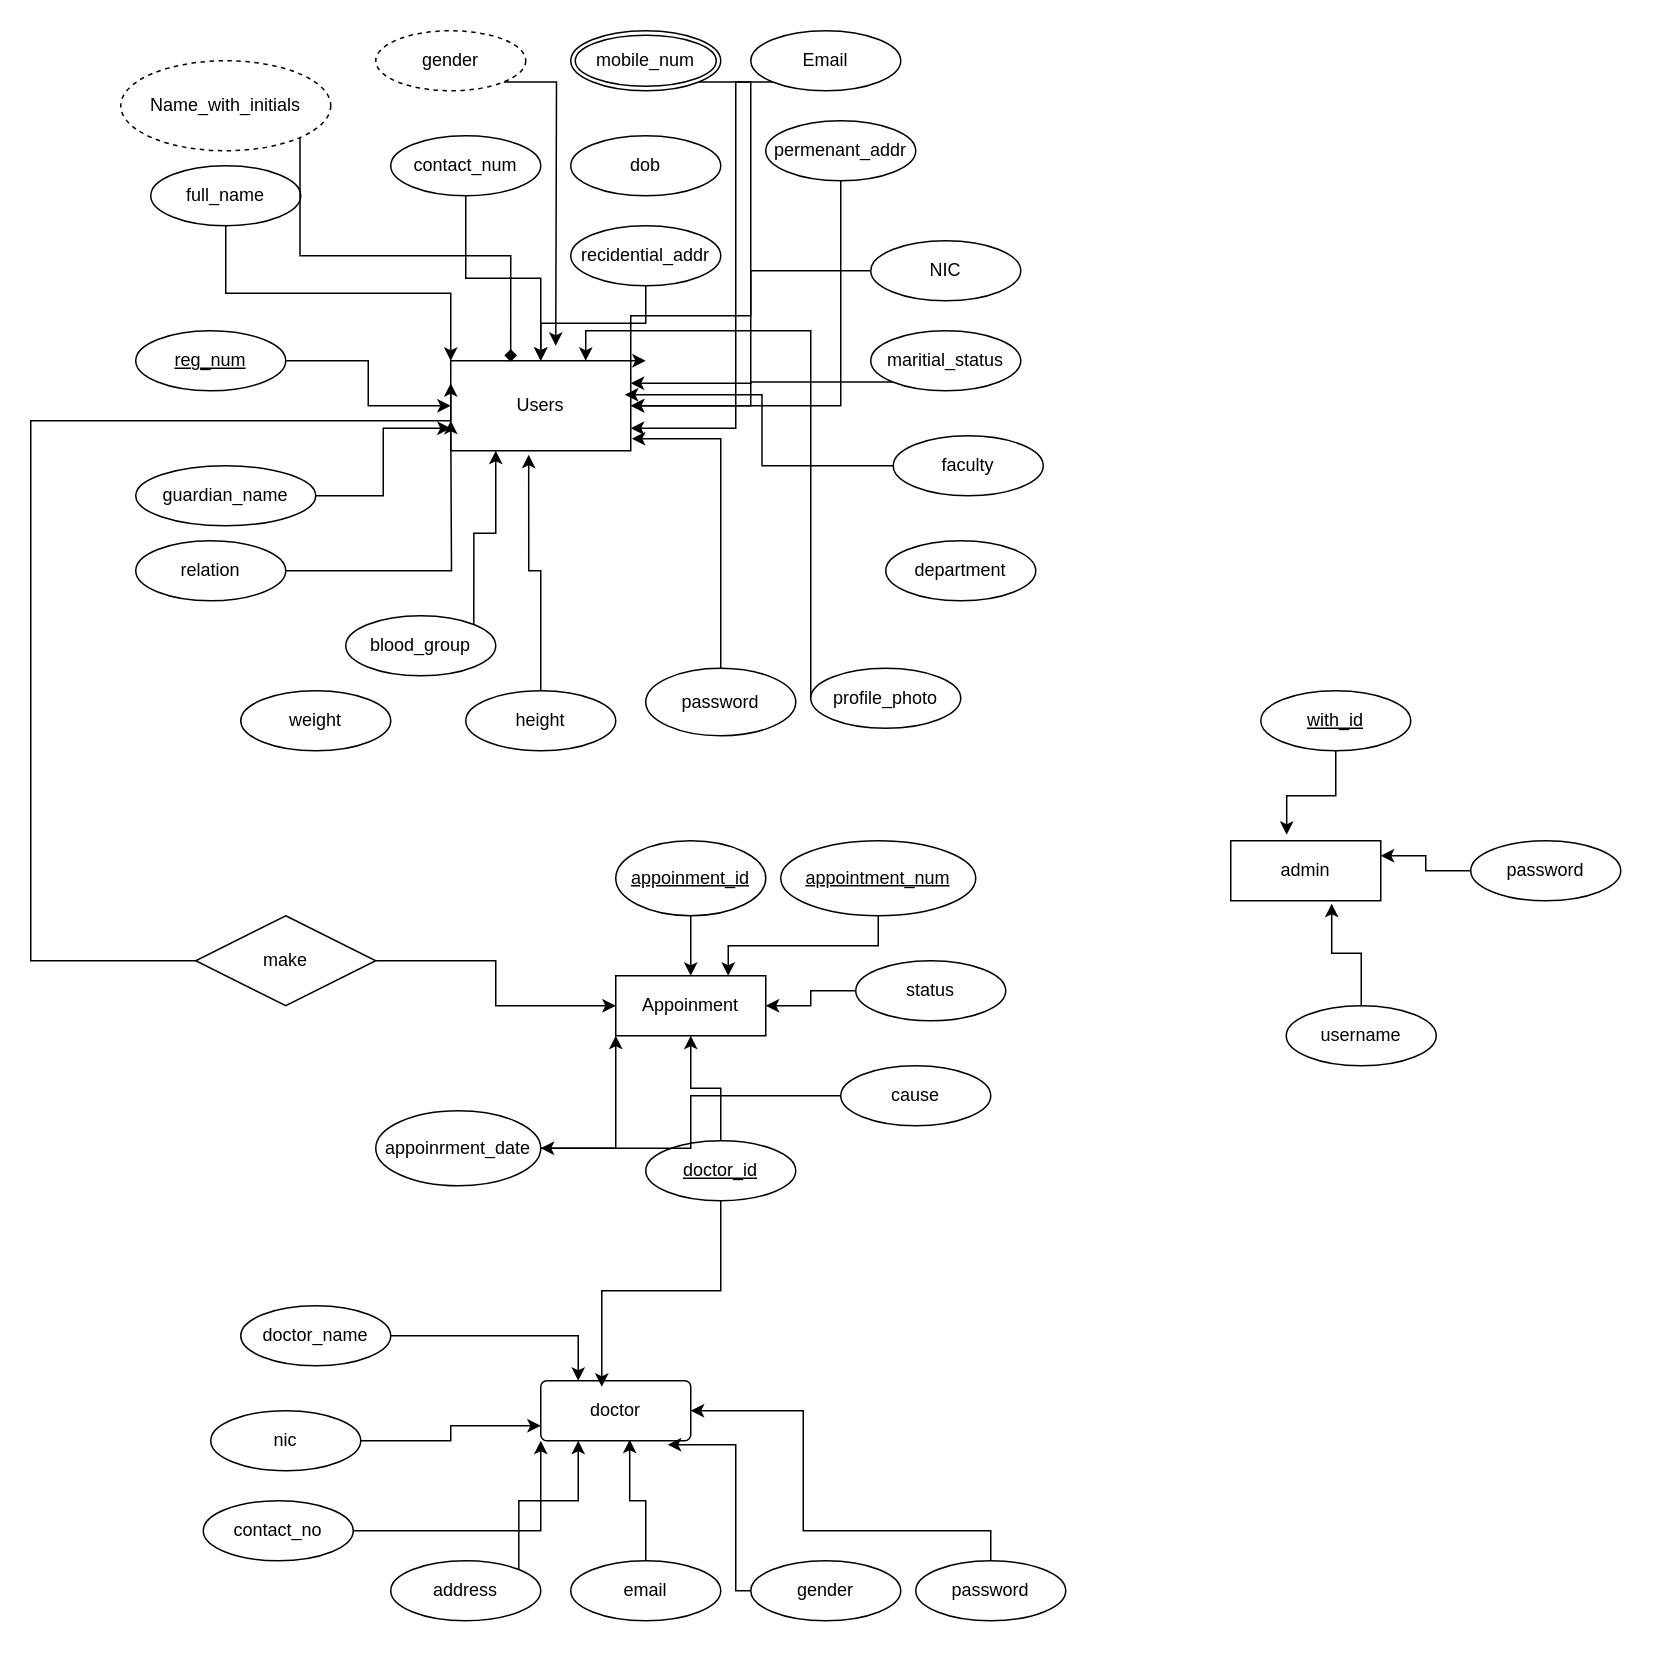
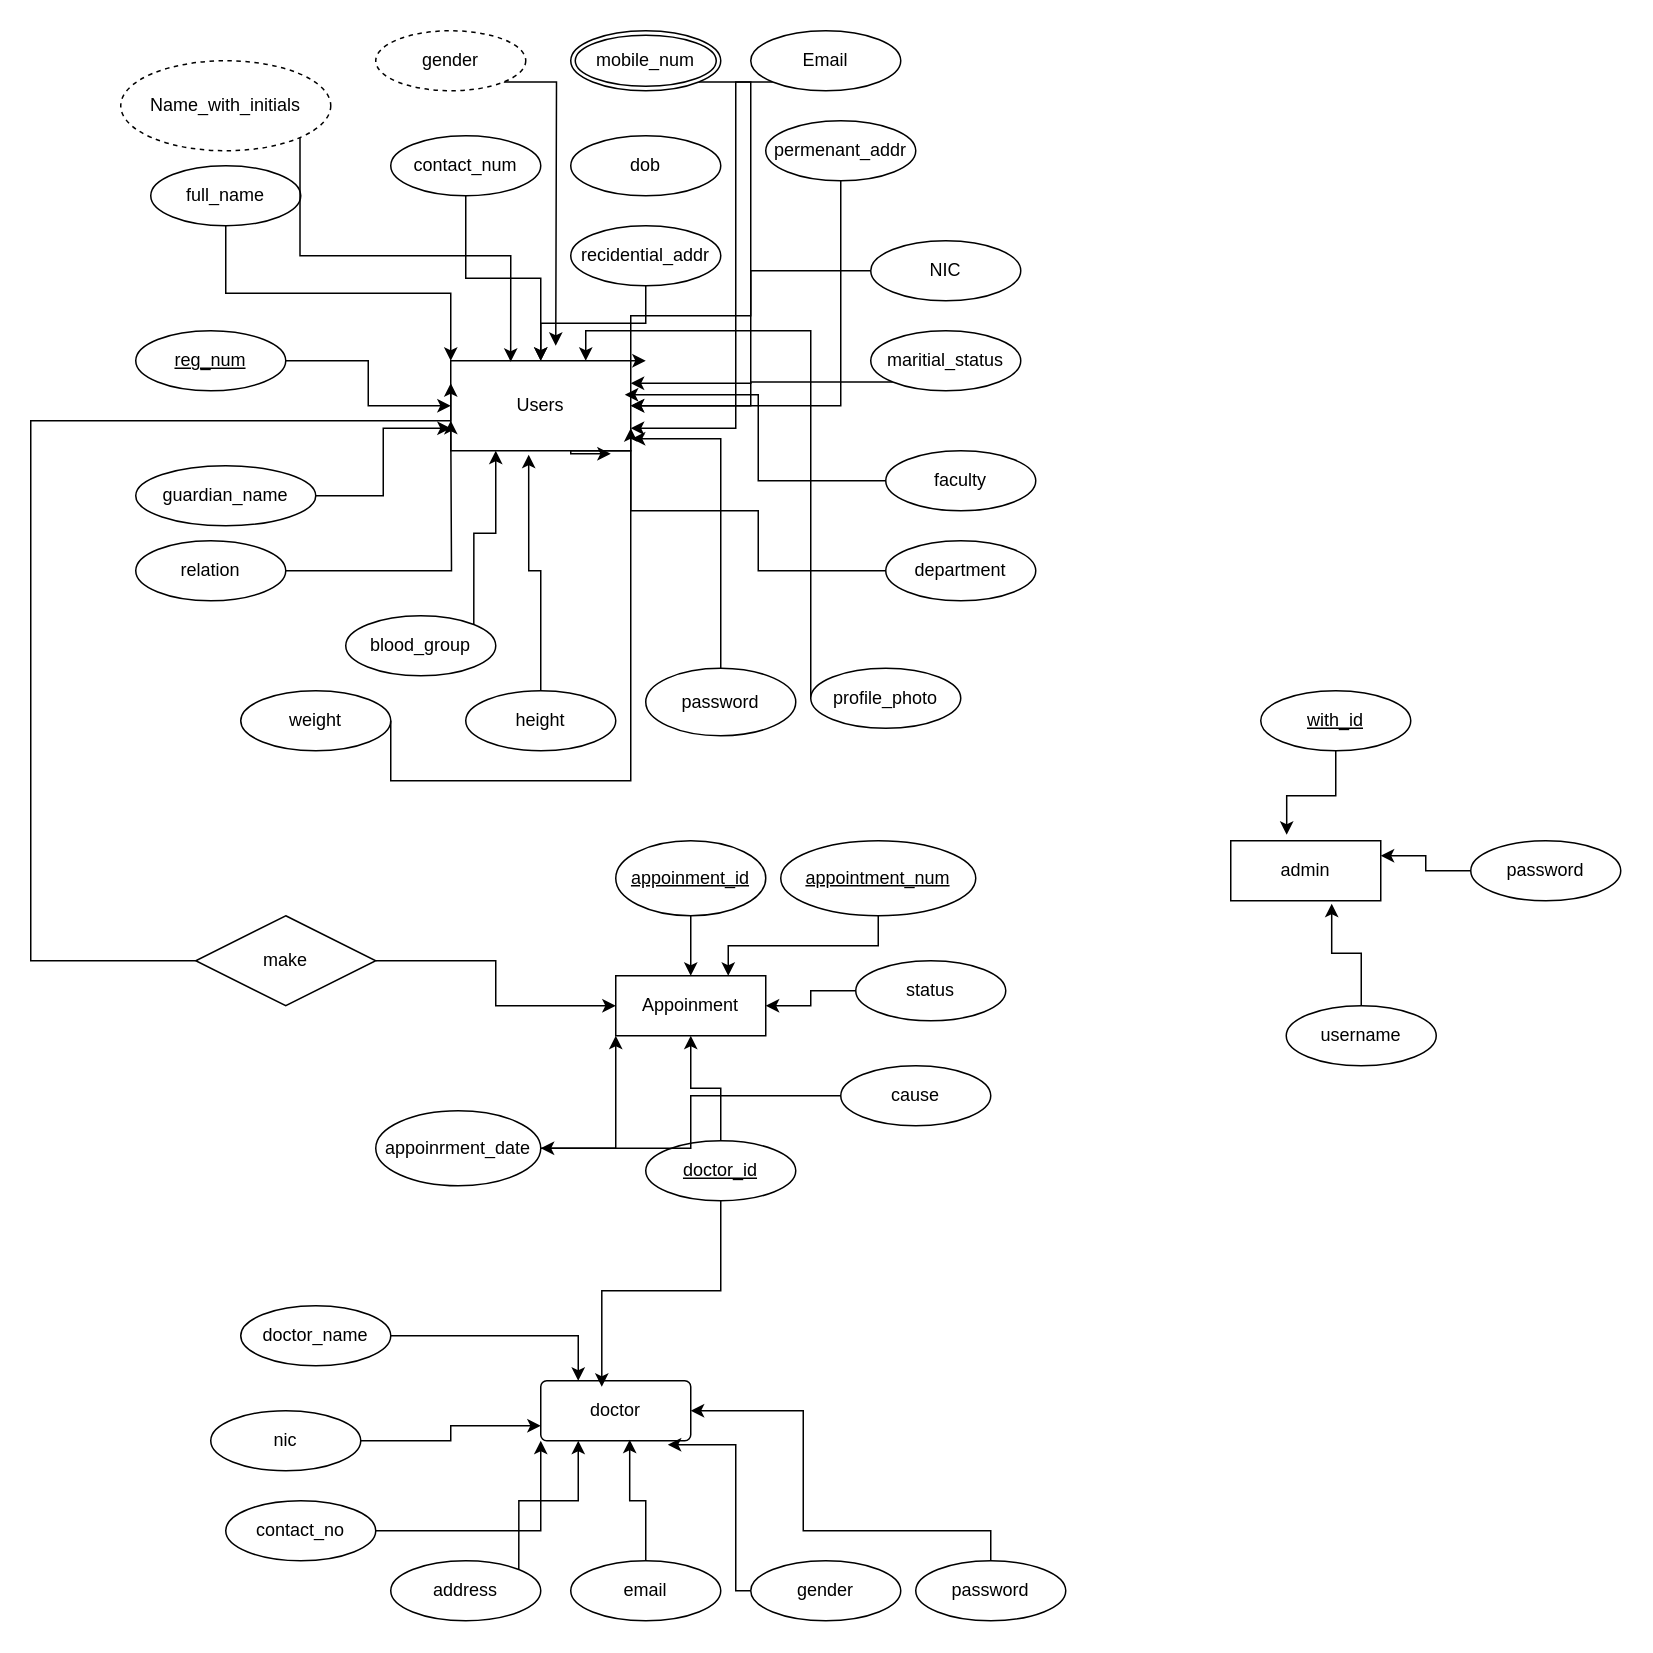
(511, 349) -> (511, 350)
(968, 466) -> (961, 481)
none -> (758, 542)
none -> (616, 781)
(278, 1531) -> (301, 1531)
